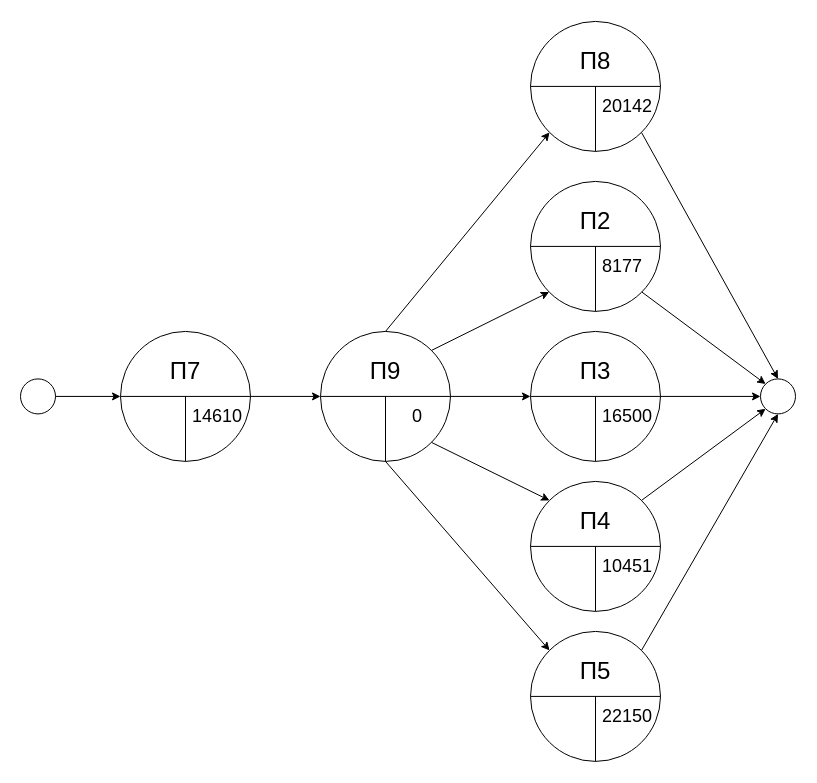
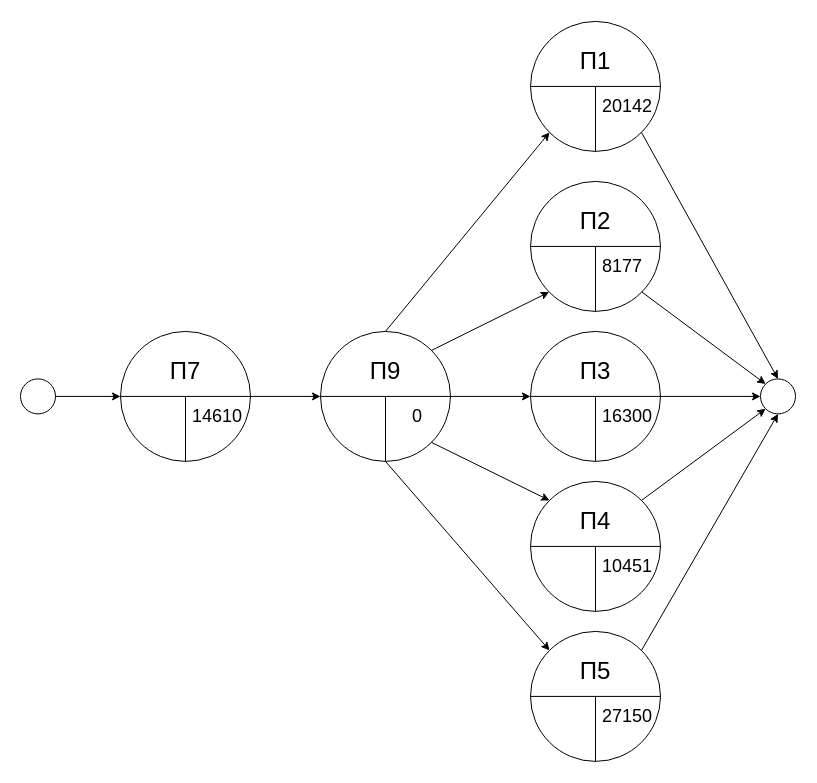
(596, 62) -> (596, 62)
(619, 417) -> (619, 417)
(619, 717) -> (619, 717)
